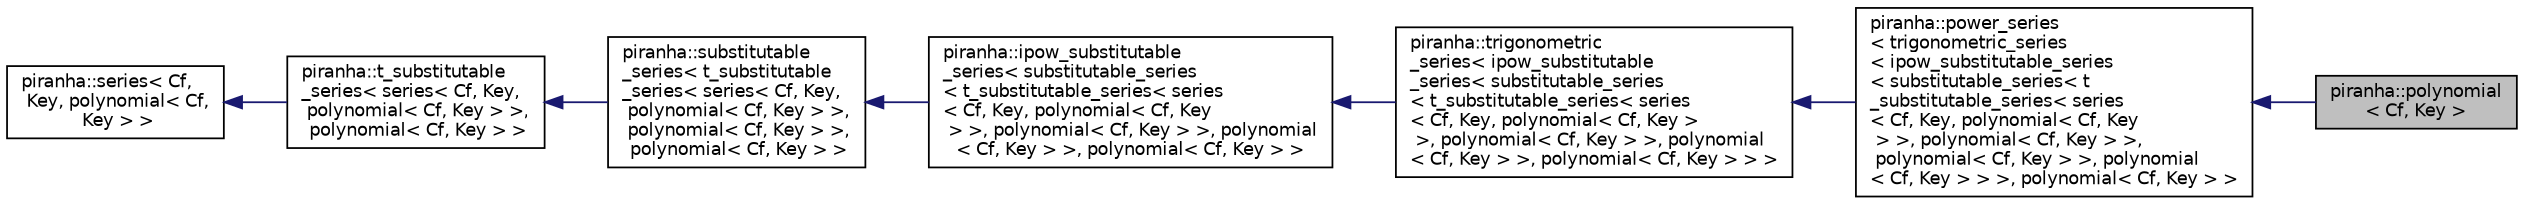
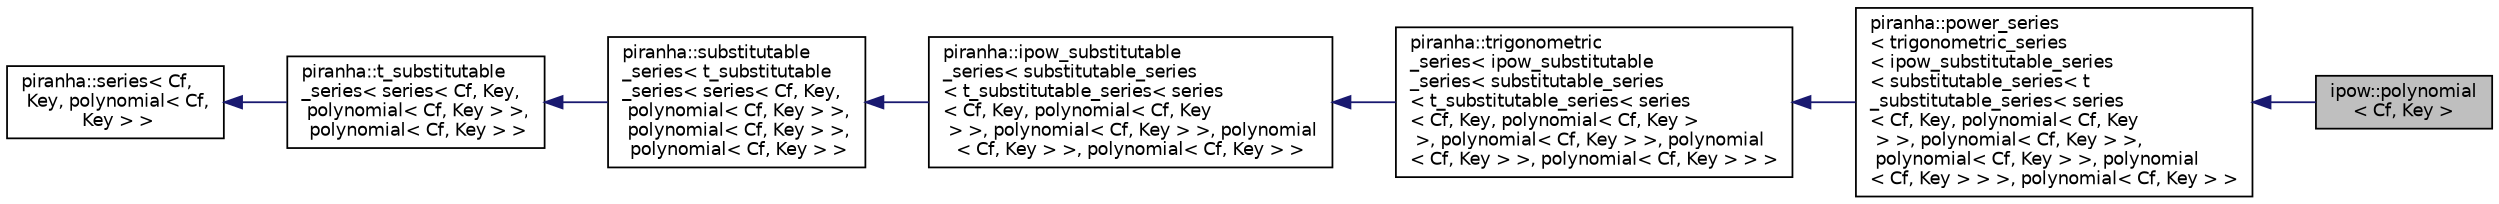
(2416, 102) -> (2404, 102)
